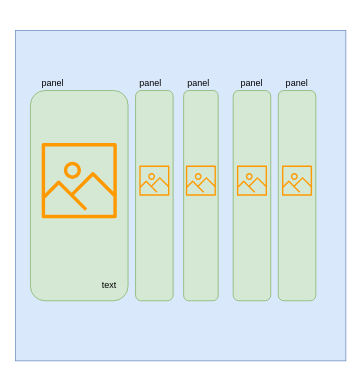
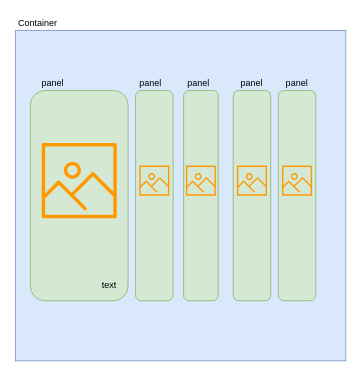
none -> (38, 23)
